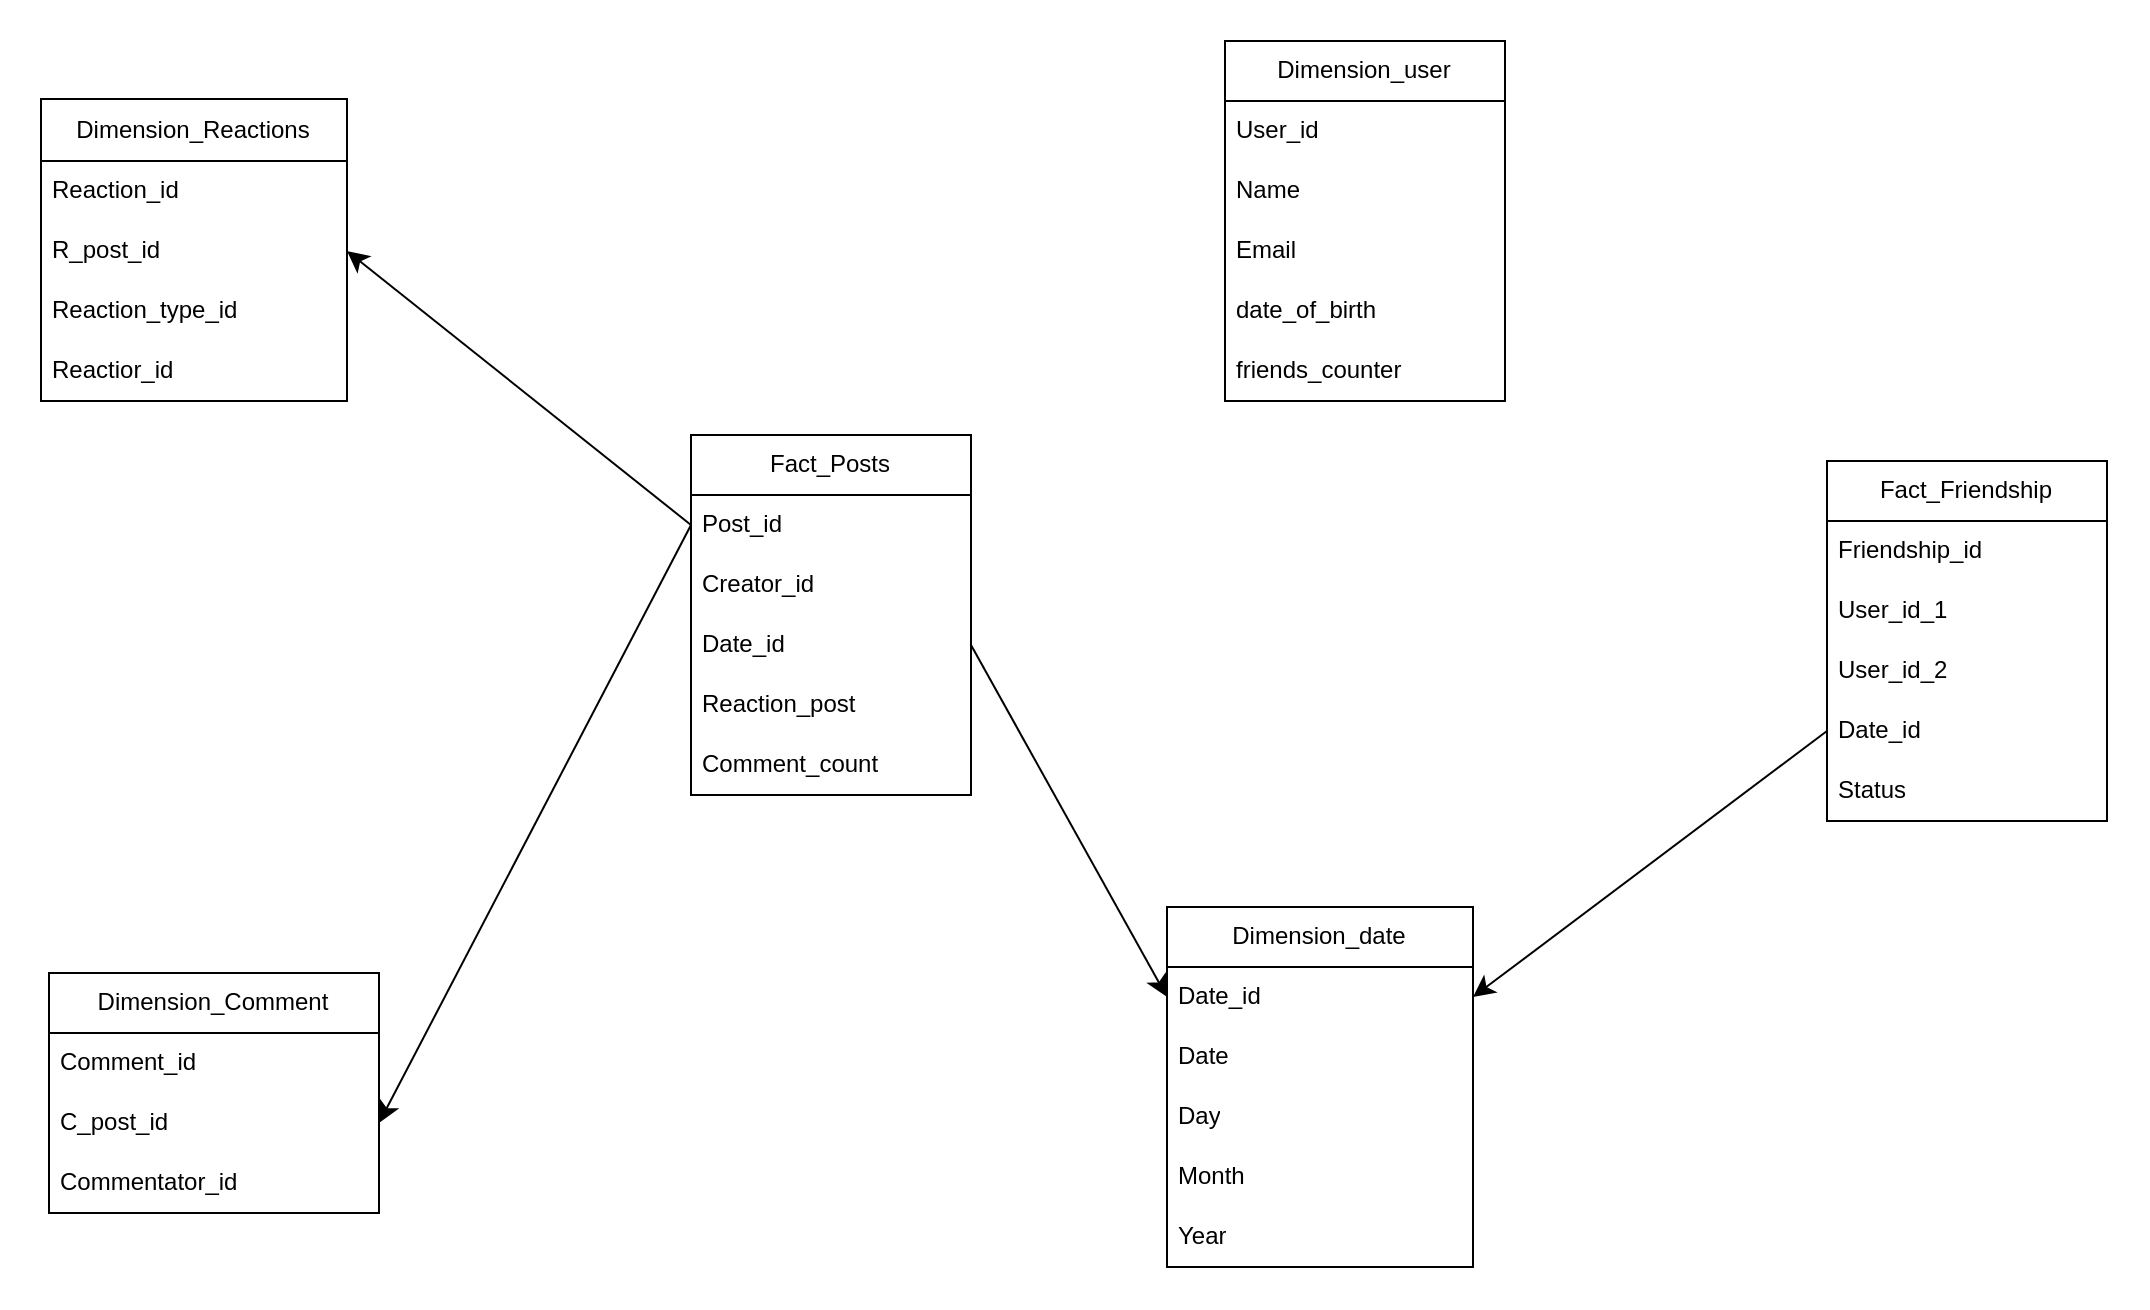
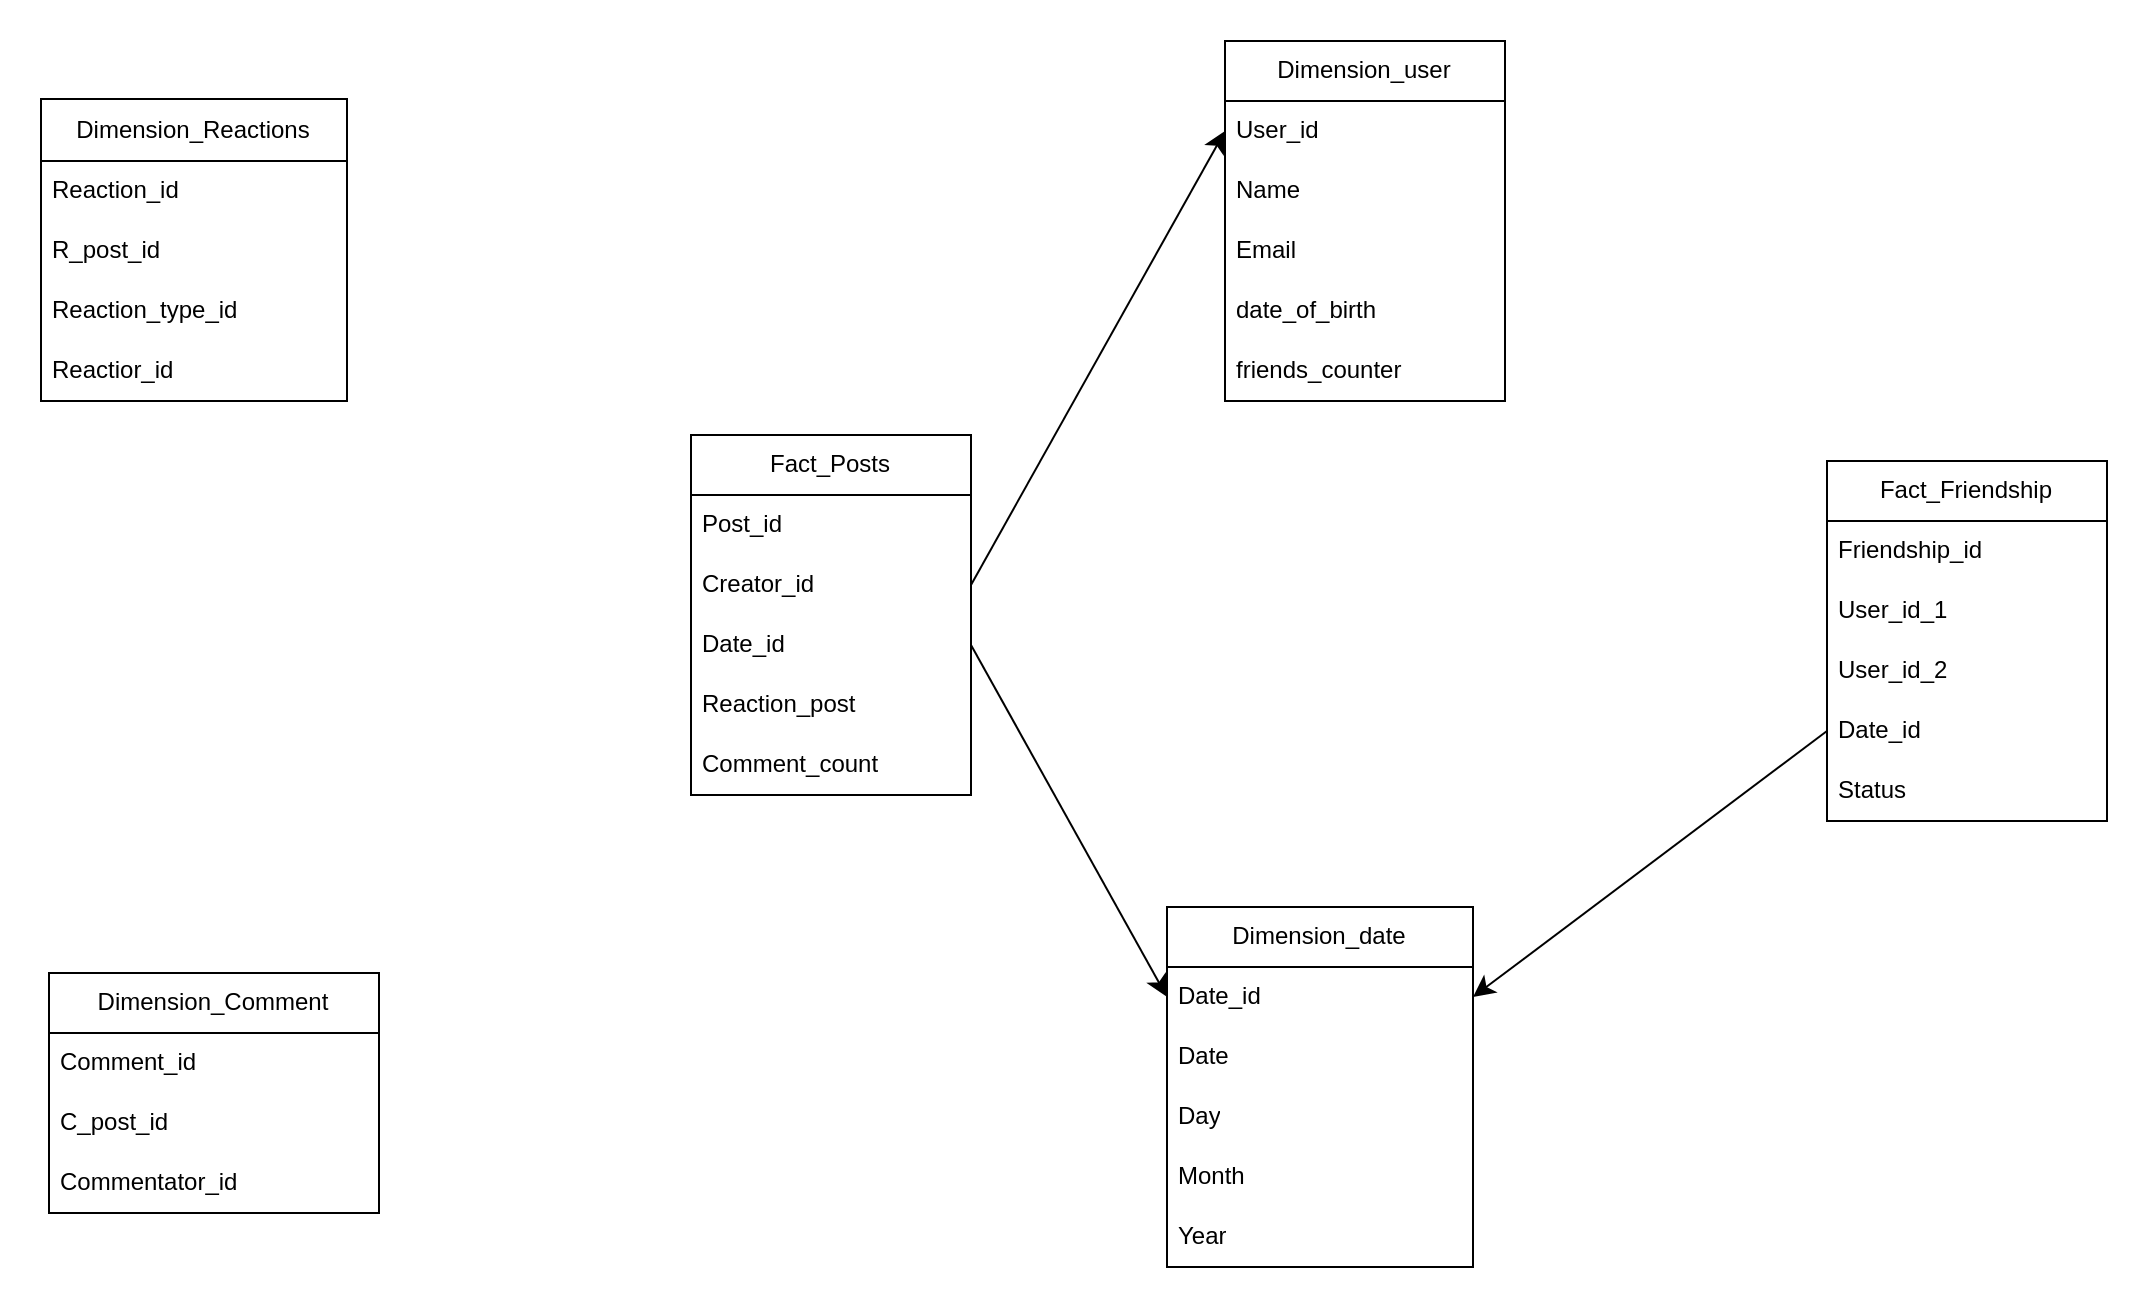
none -> (1096, 362)
(523, 391) -> none
(537, 820) -> none
